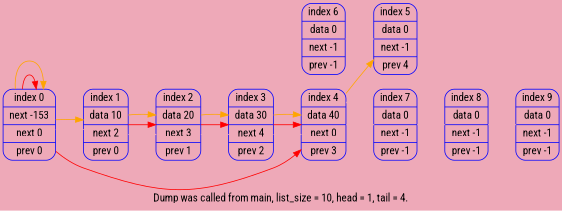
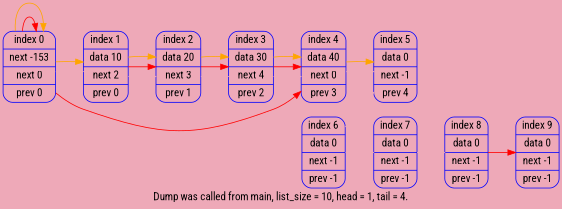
(356, 125) -> (356, 153)
(498, 125) -> (498, 153)
